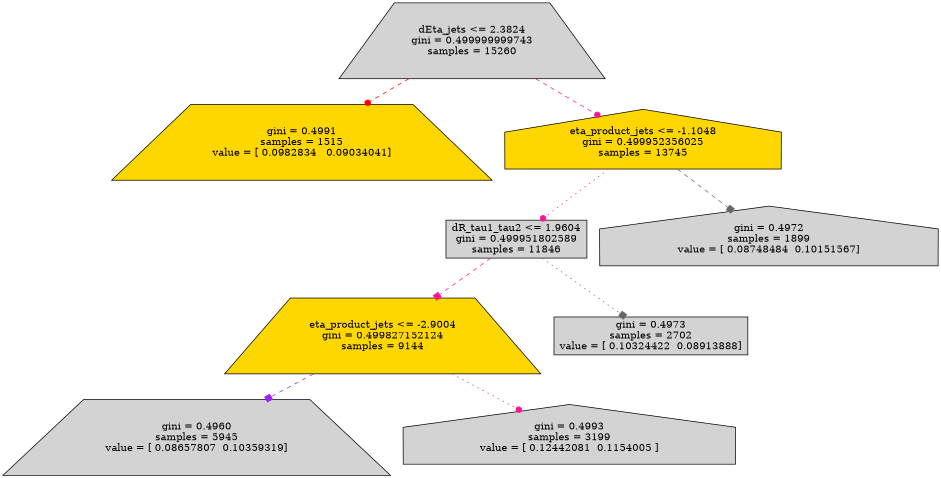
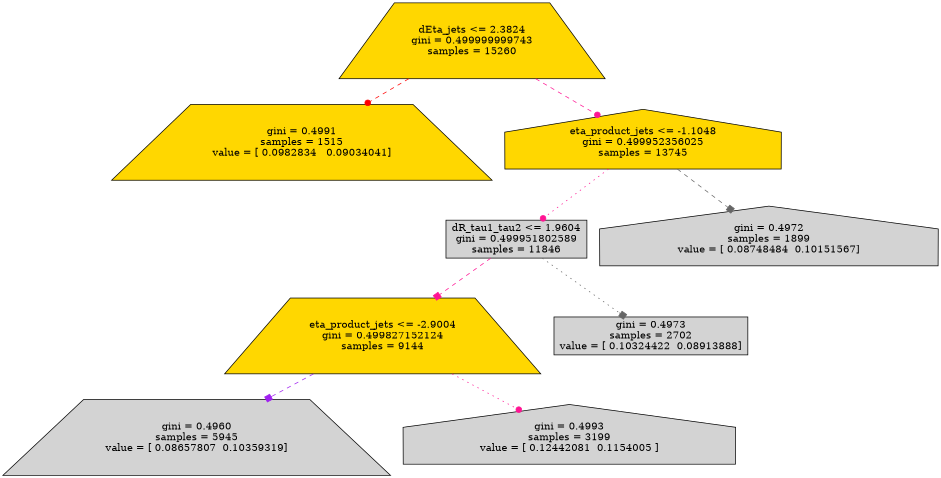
(472, 41) -> (472, 41)
